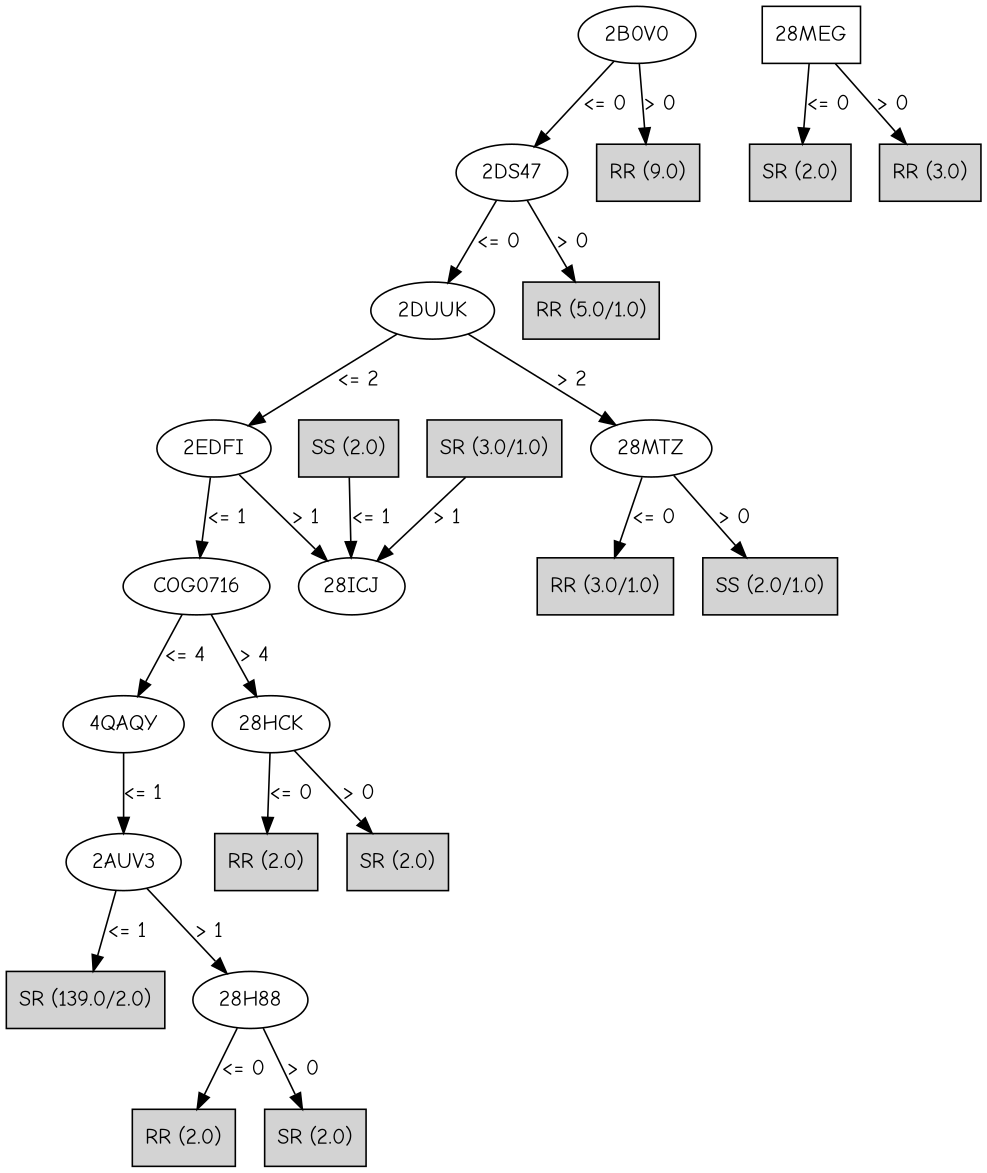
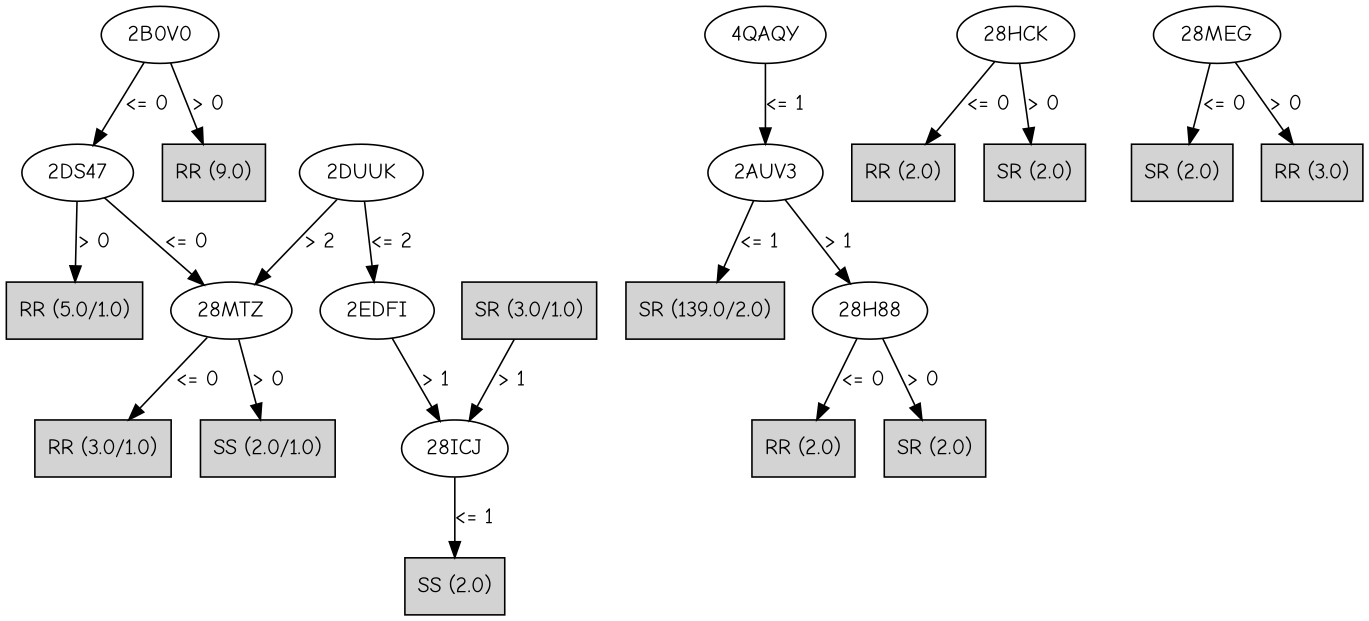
(811, 35) -> (1217, 35)
(476, 235) -> (148, 236)
(350, 509) -> (455, 509)
(197, 586) -> none
